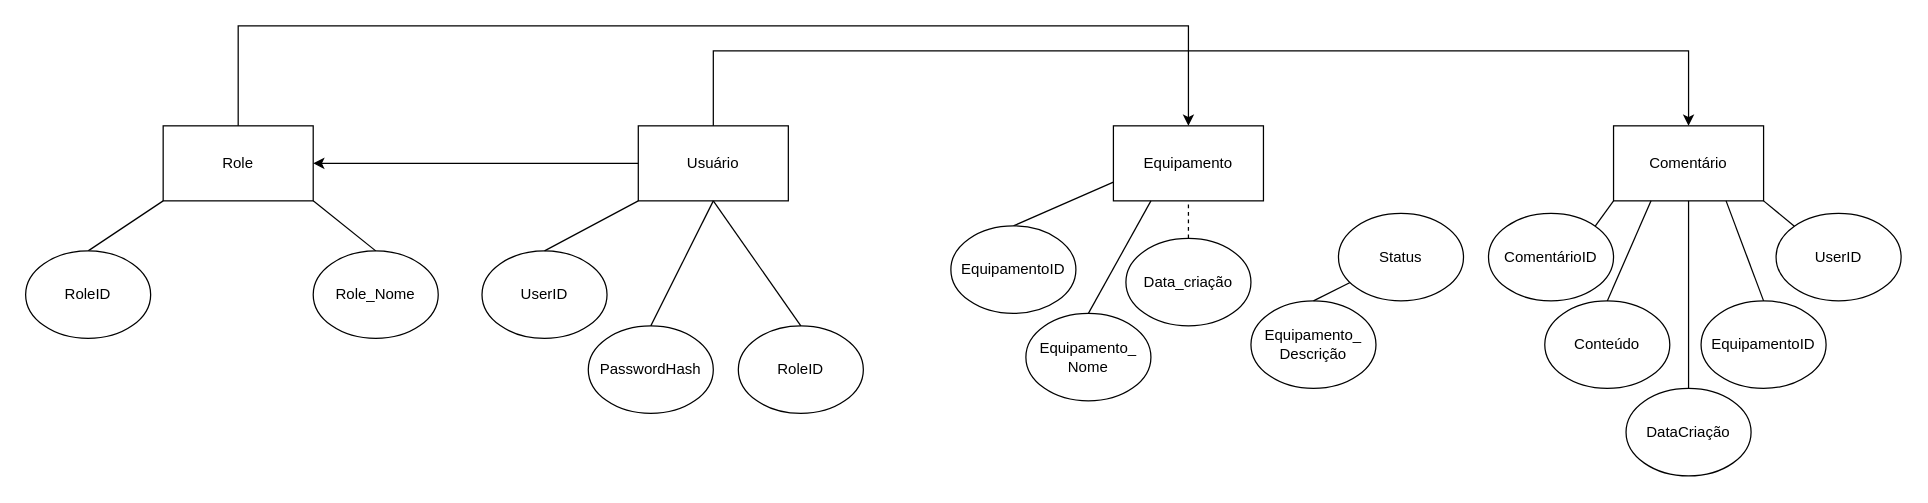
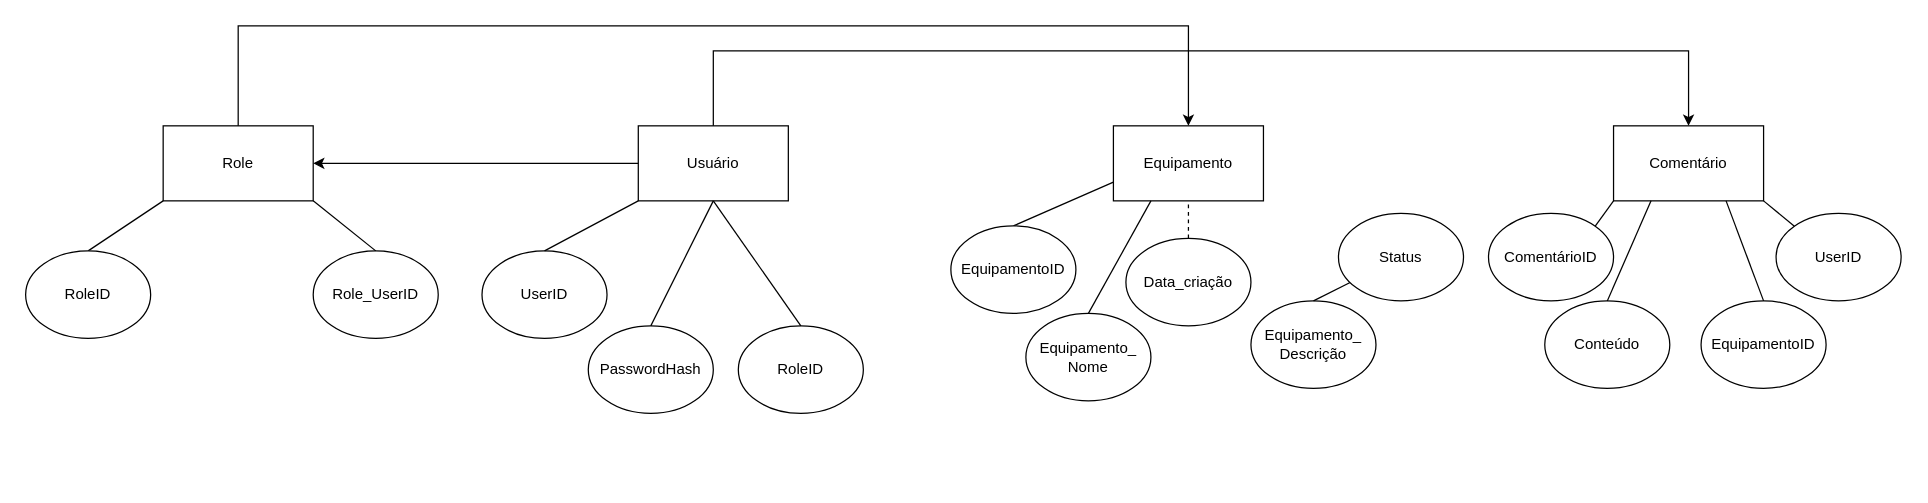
(376, 294) -> (376, 294)
(1688, 295) -> none
(1688, 432) -> none
